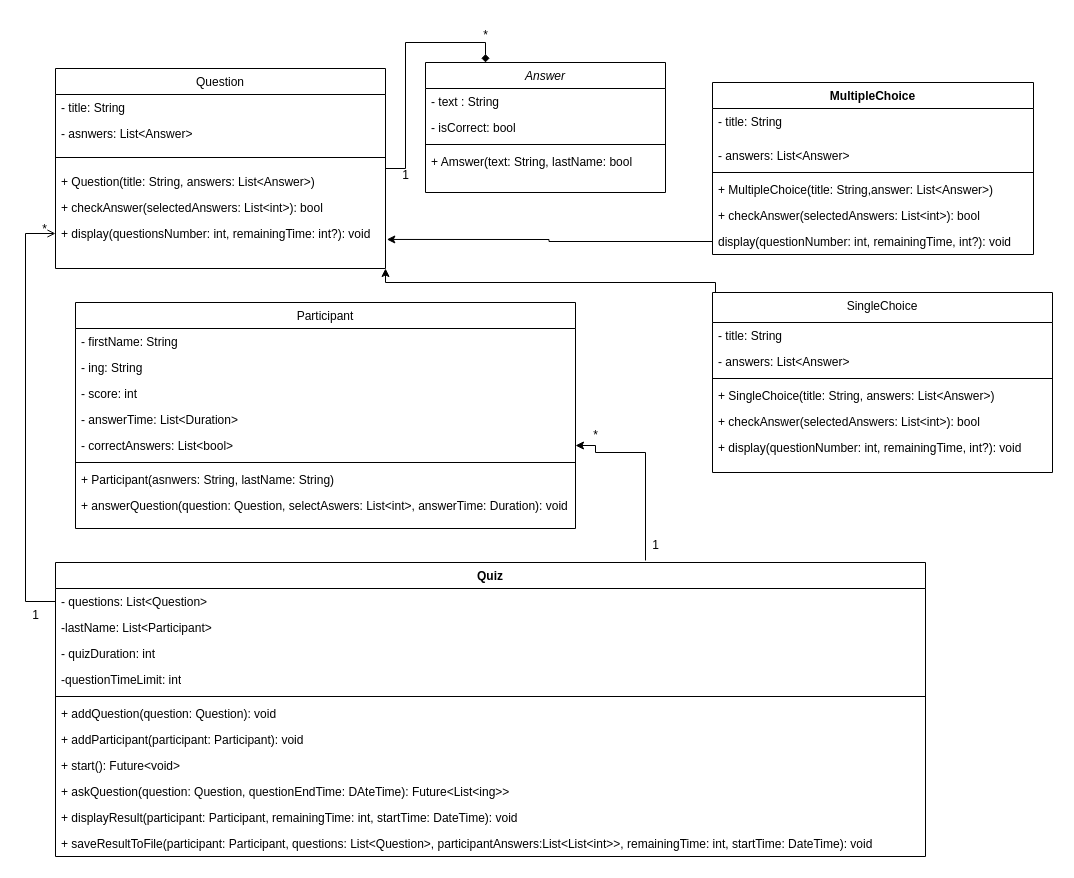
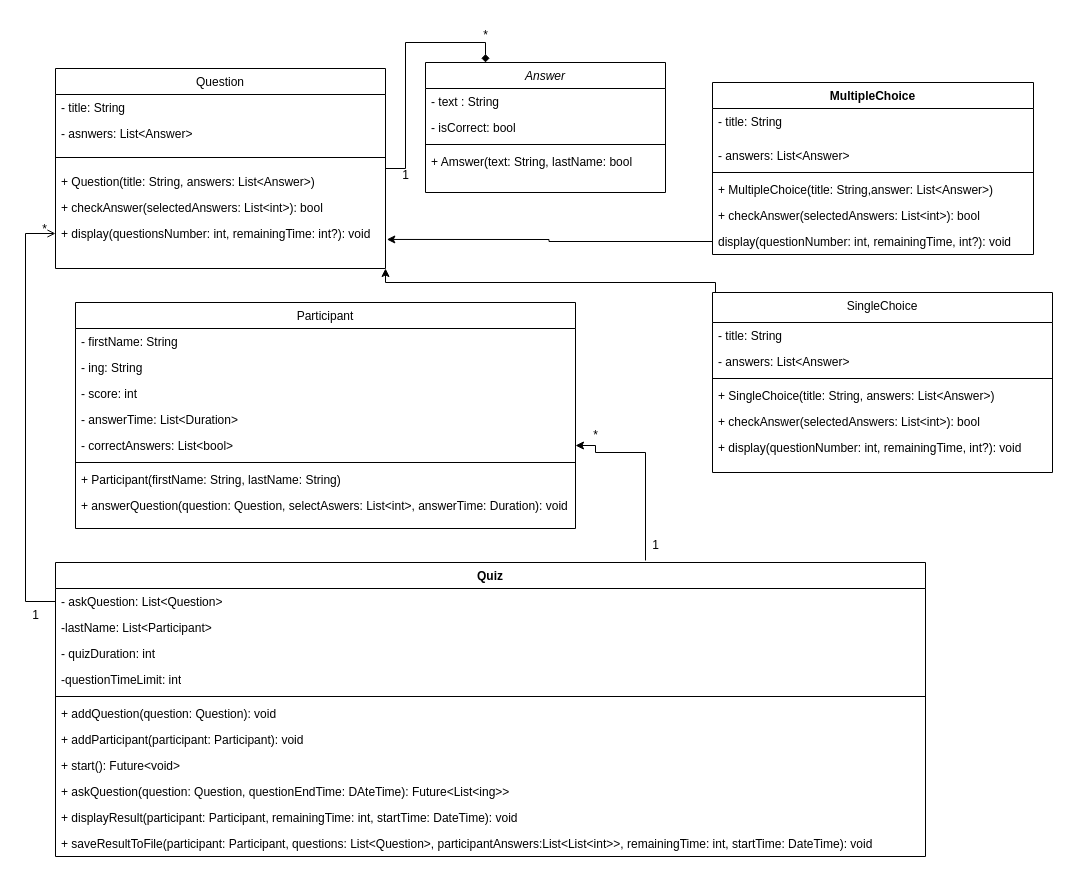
(224, 480) -> (229, 480)
(143, 603) -> (150, 603)
